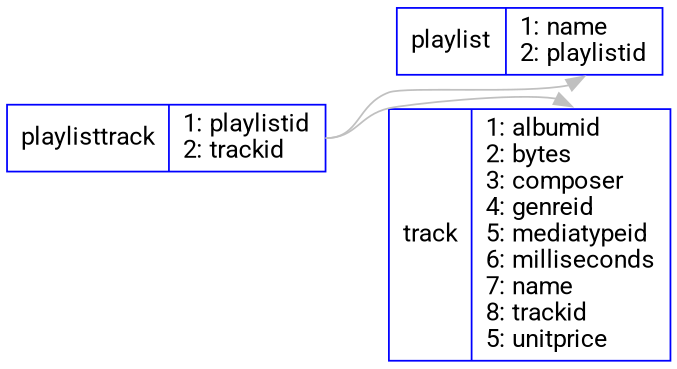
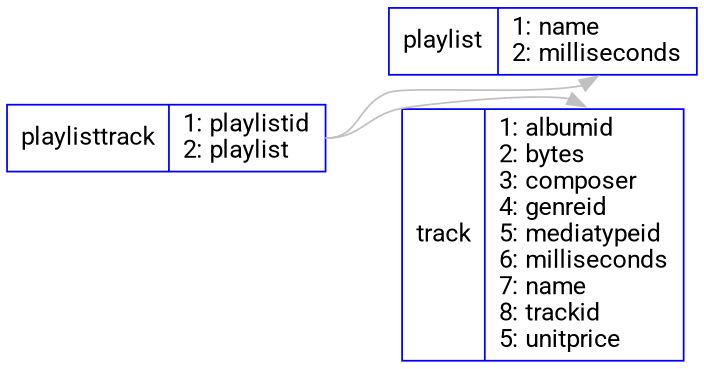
(584, 54) -> (597, 54)
(234, 150) -> (237, 150)
